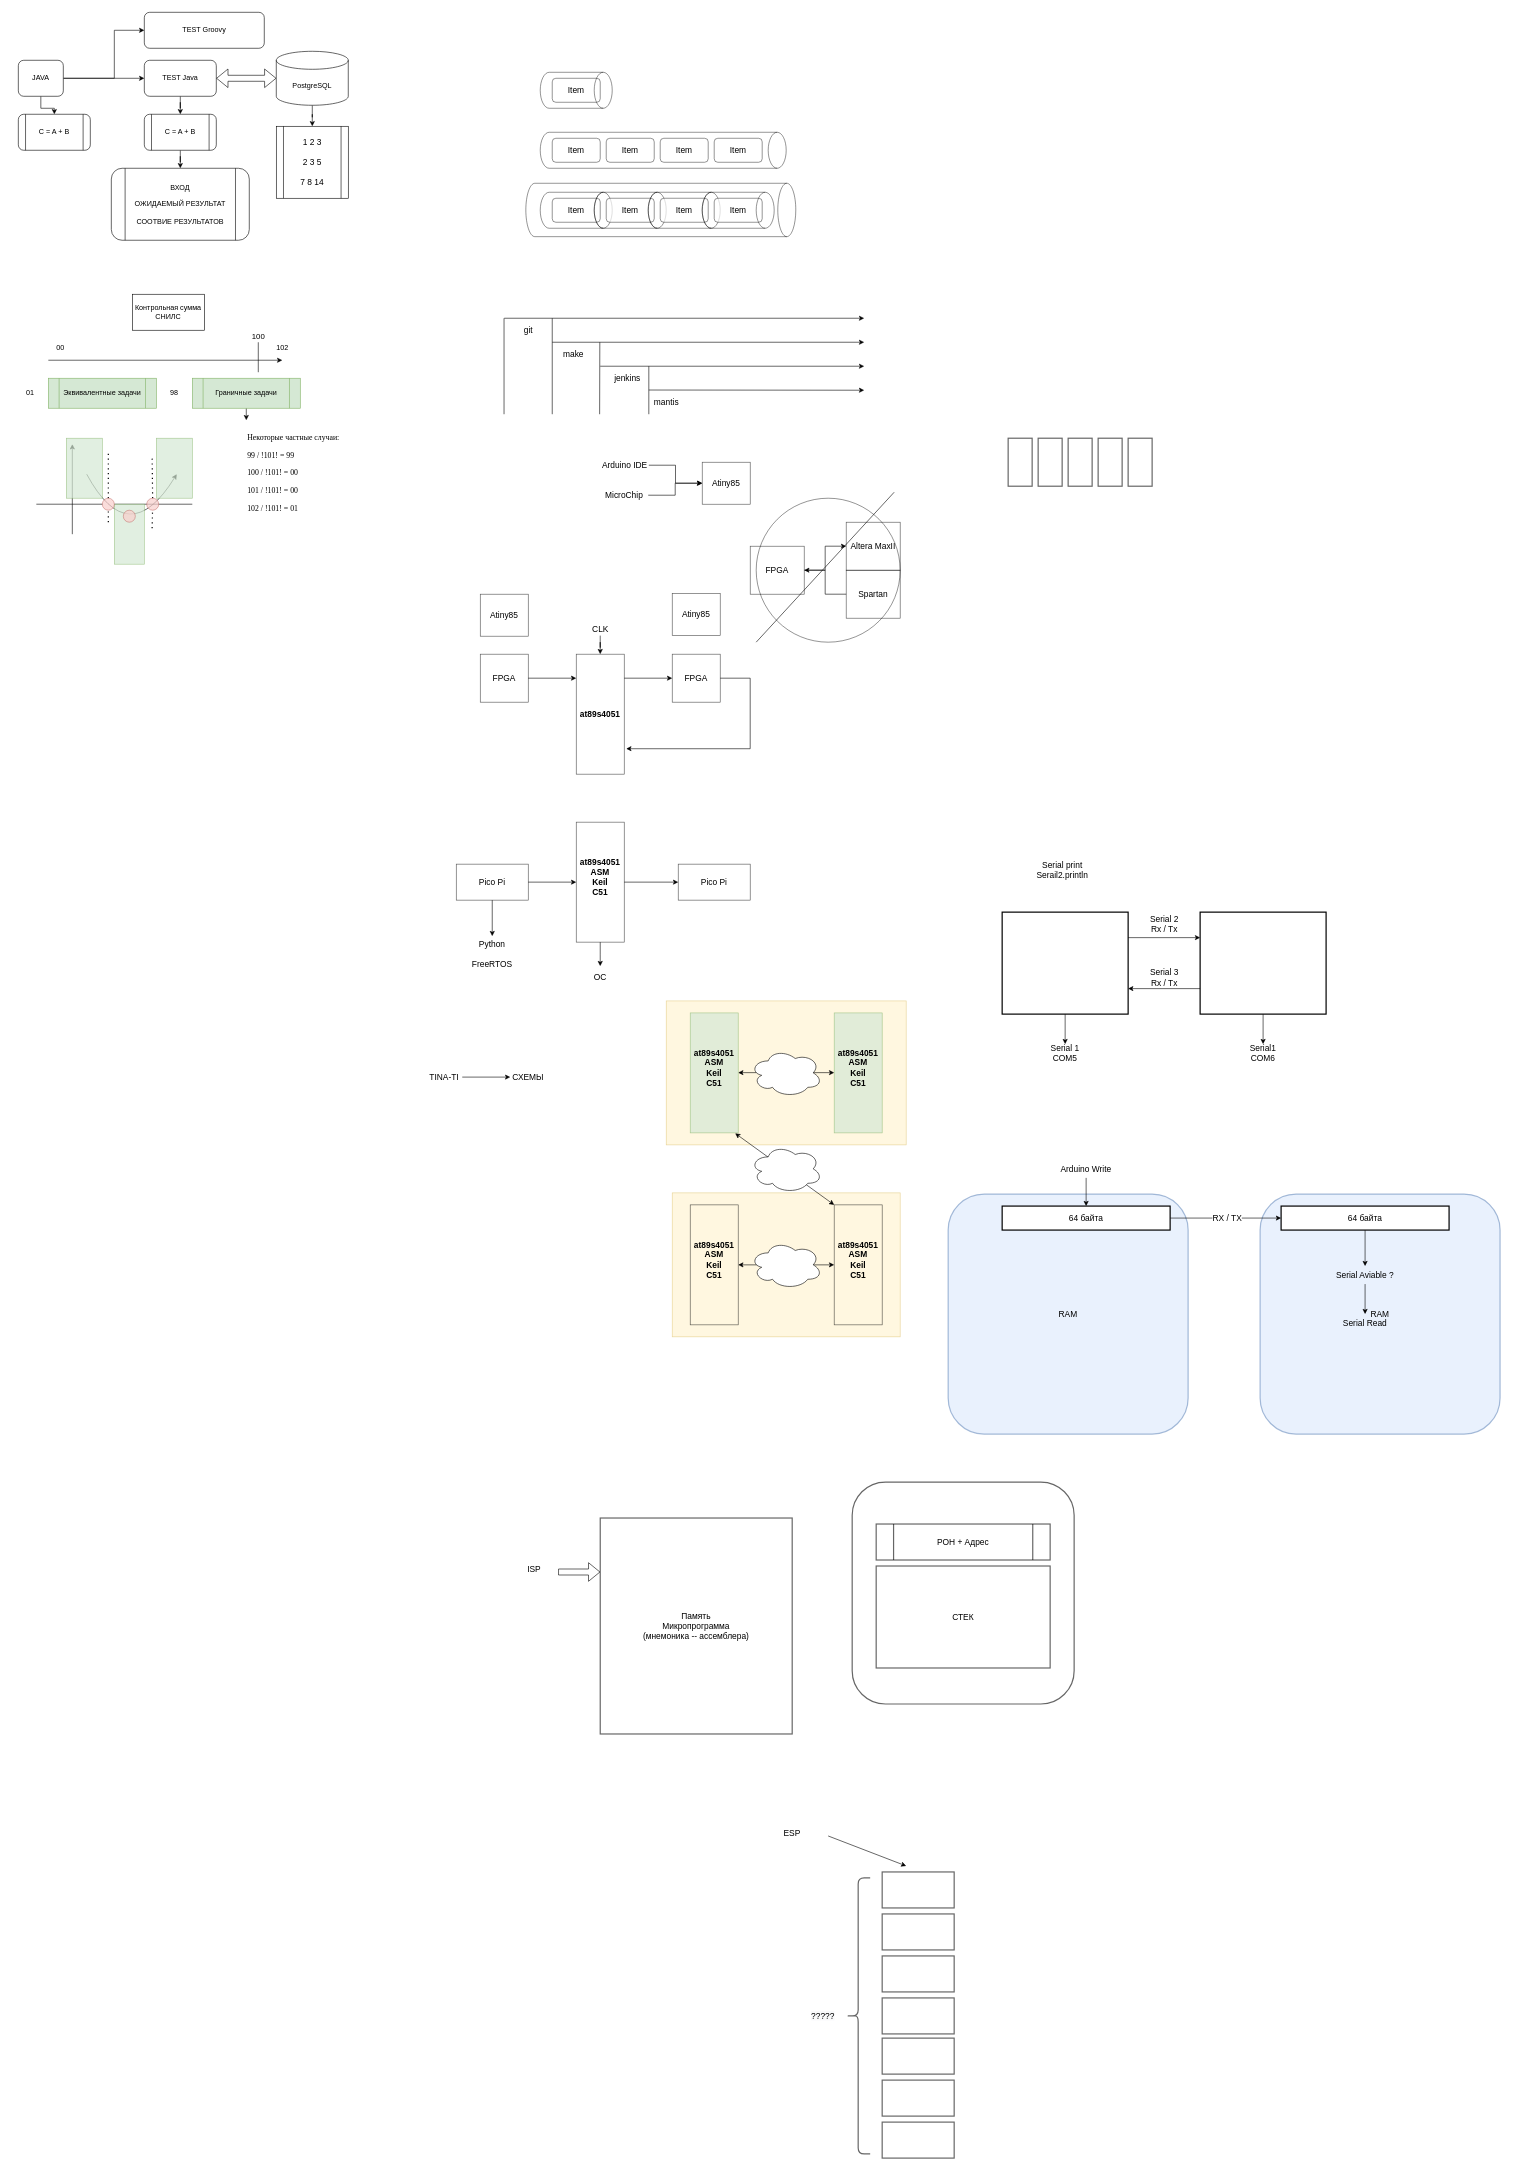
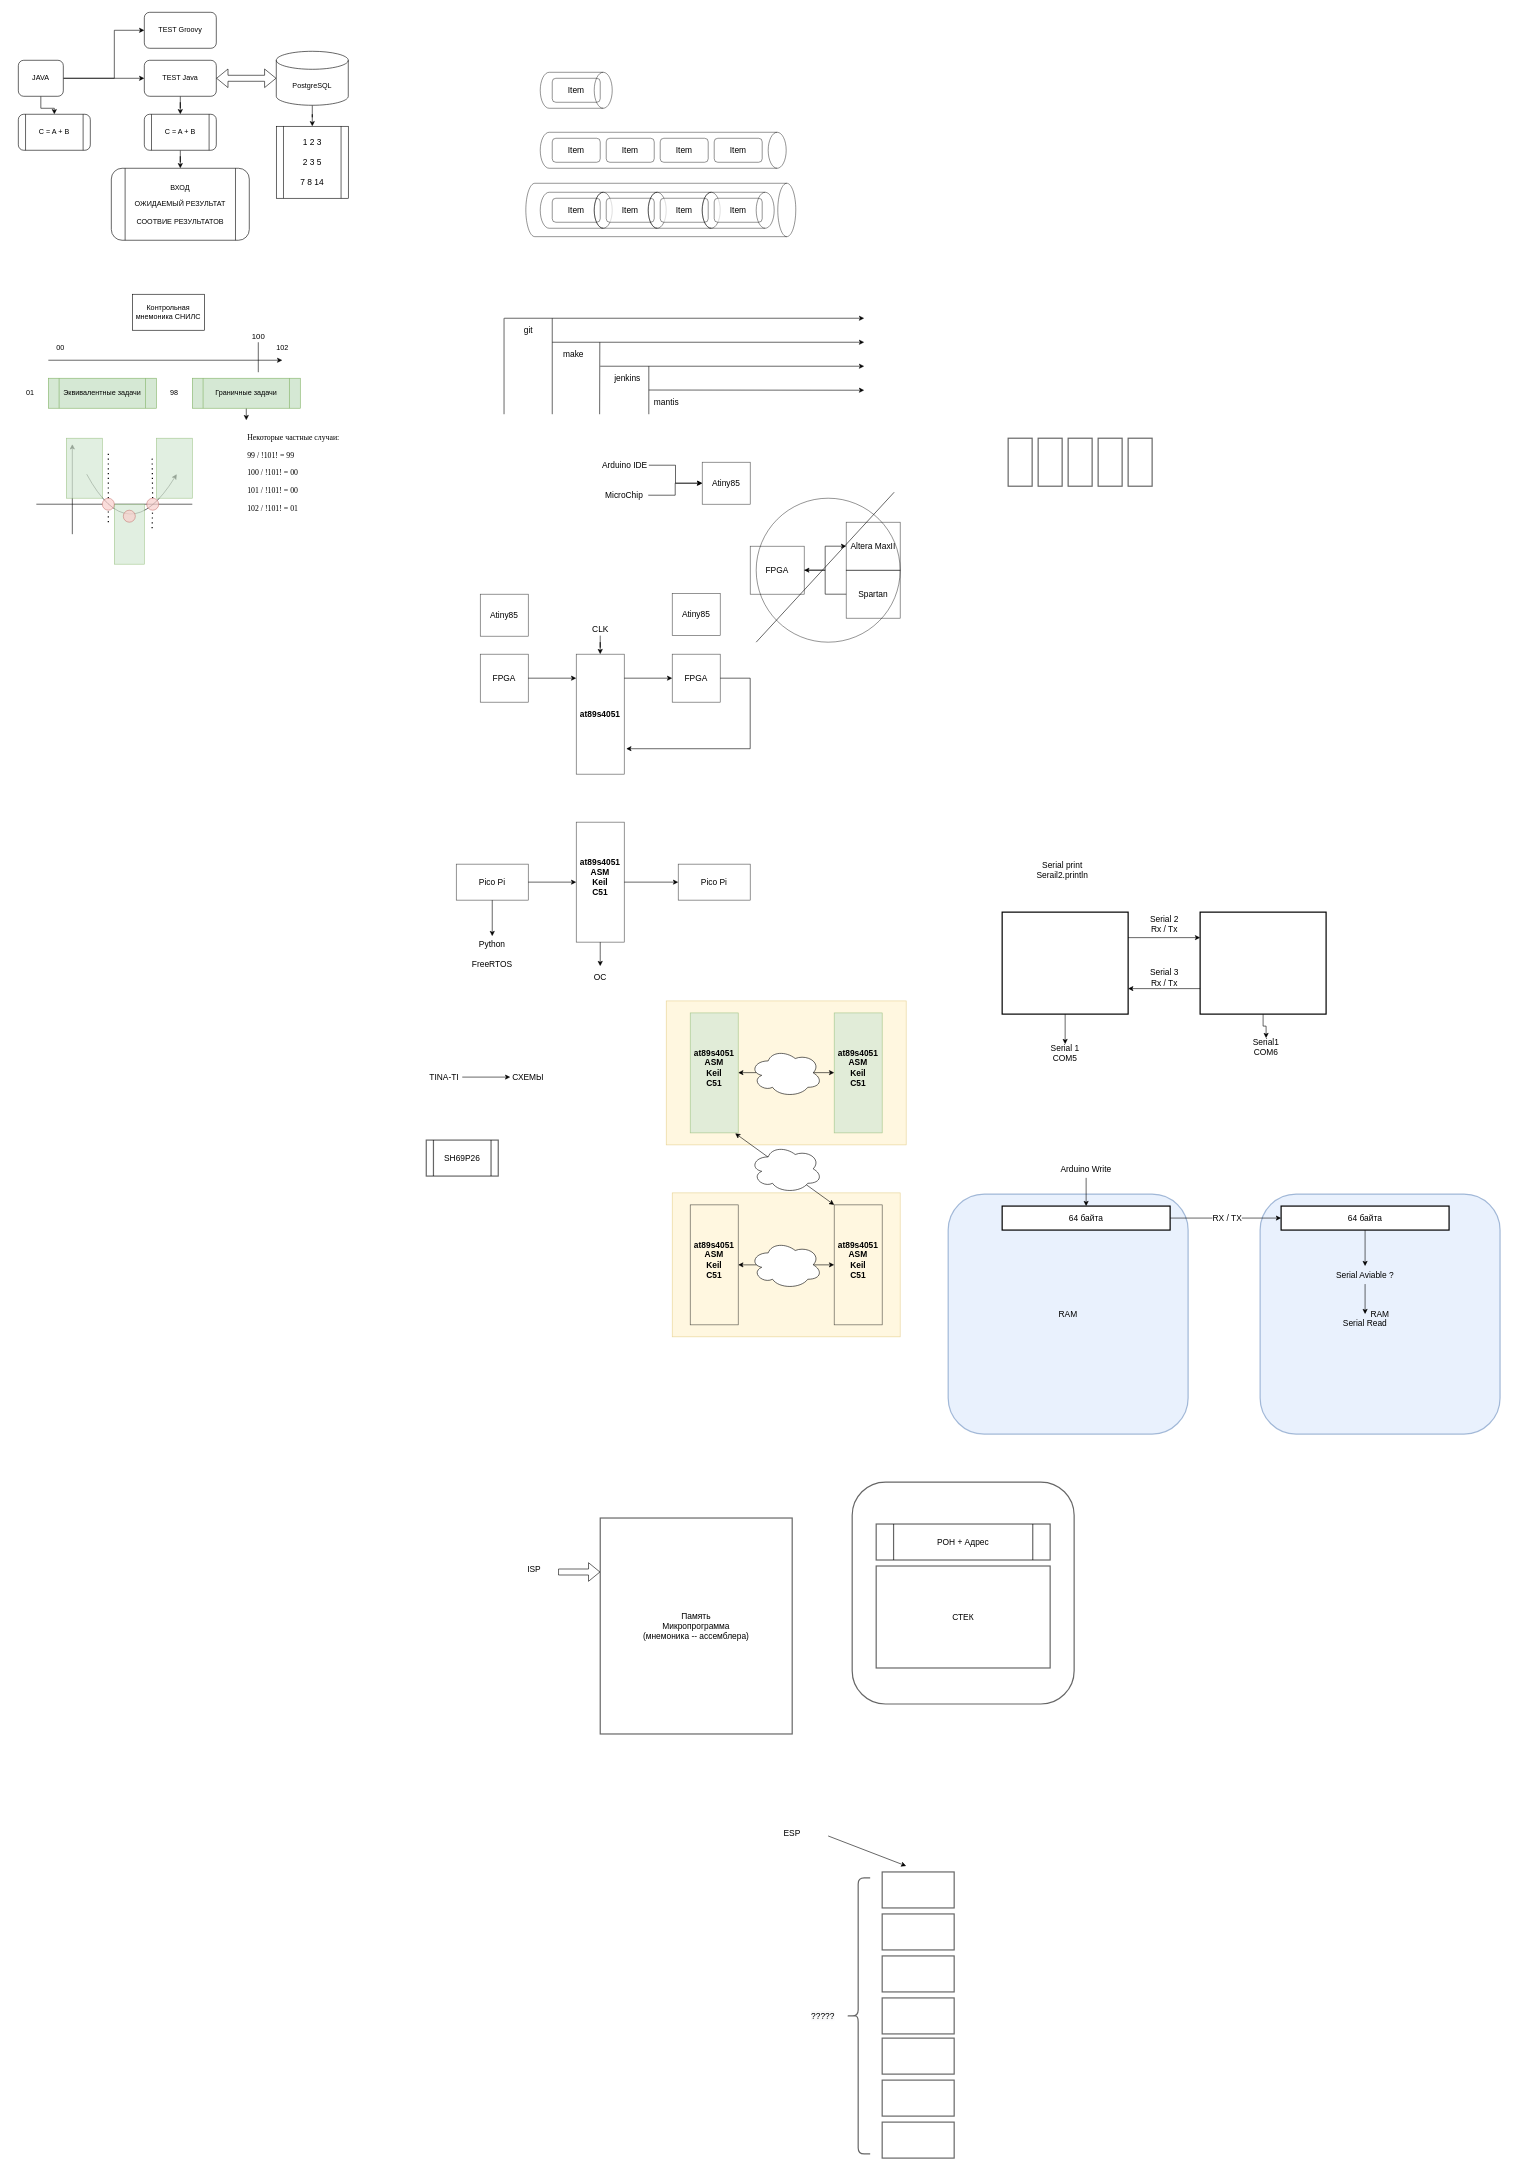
(204, 30) -> (180, 30)
(168, 312) -> (168, 312)
(1263, 1053) -> (1266, 1047)
none -> (462, 1158)
